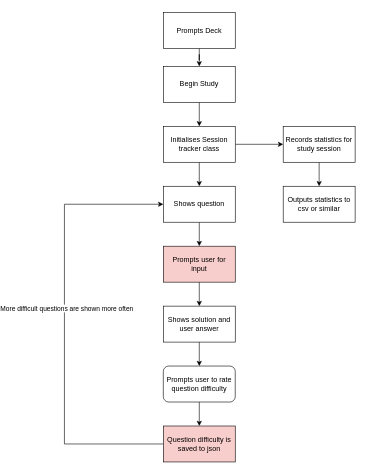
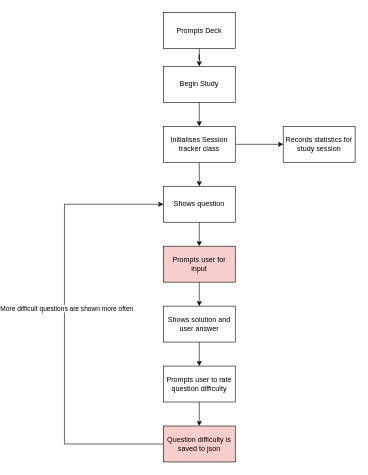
(320, 180) -> none
(320, 204) -> none
(200, 384) -> (200, 384)
